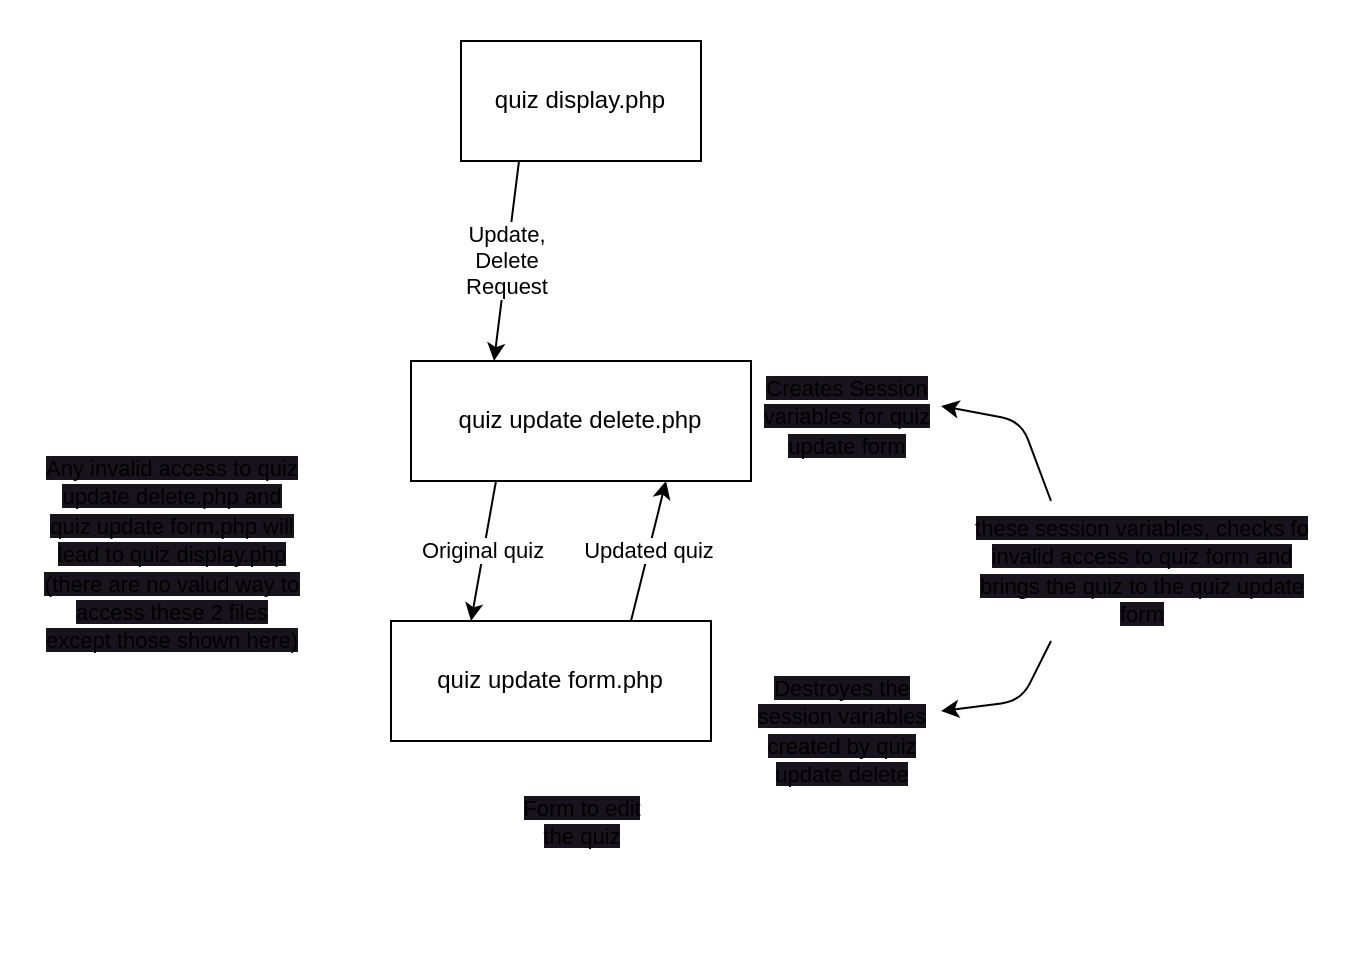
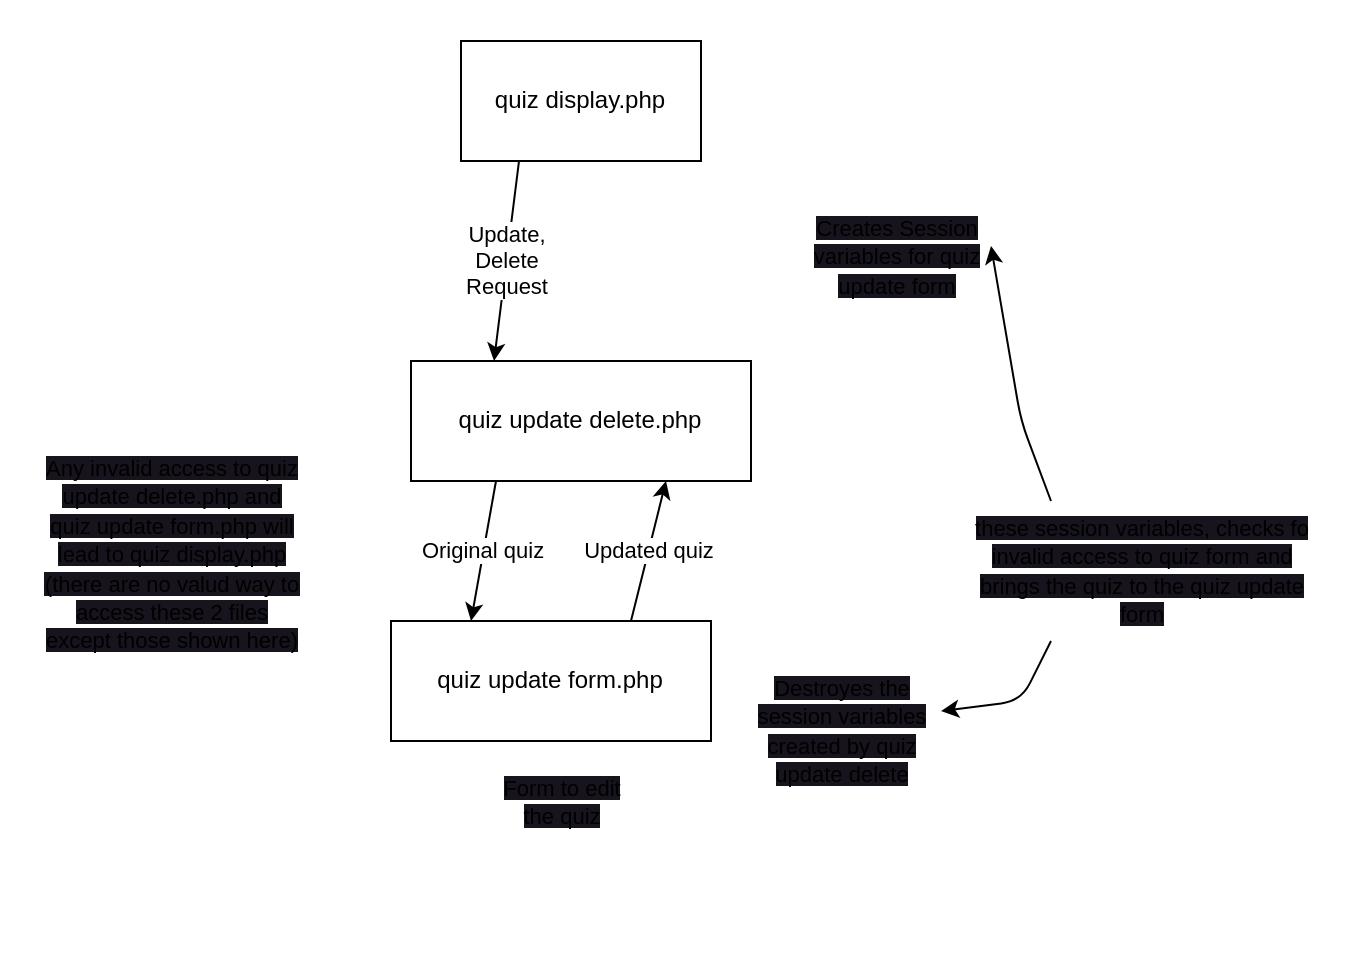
(846, 451) -> (896, 291)
(581, 851) -> (561, 831)
